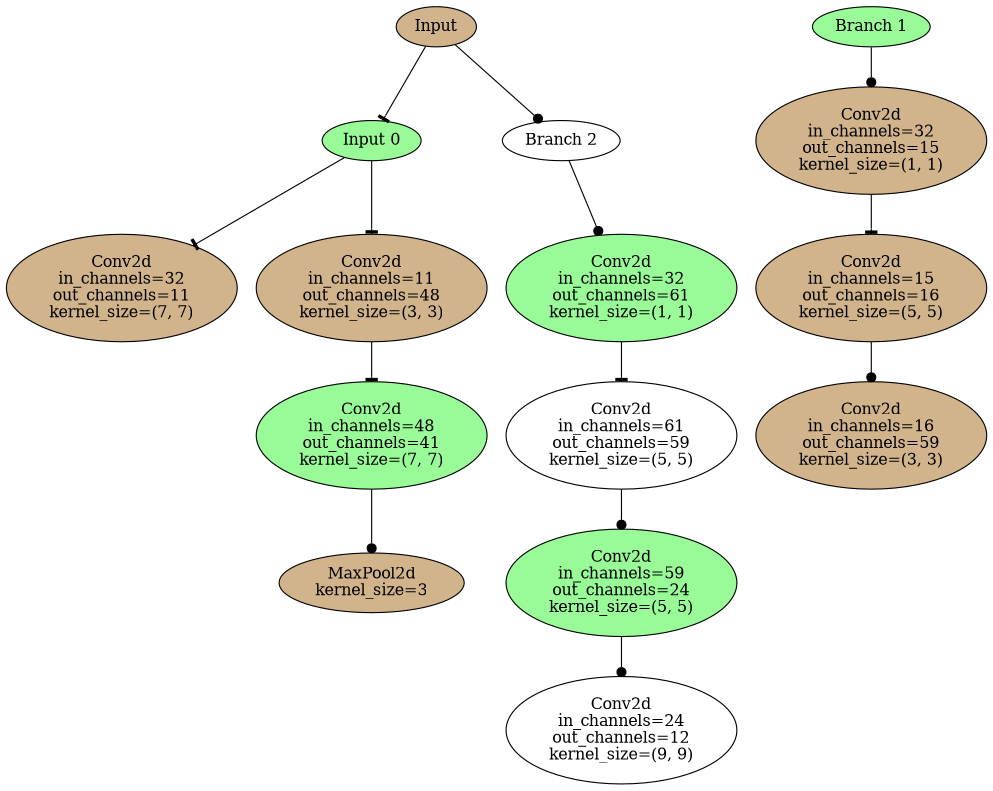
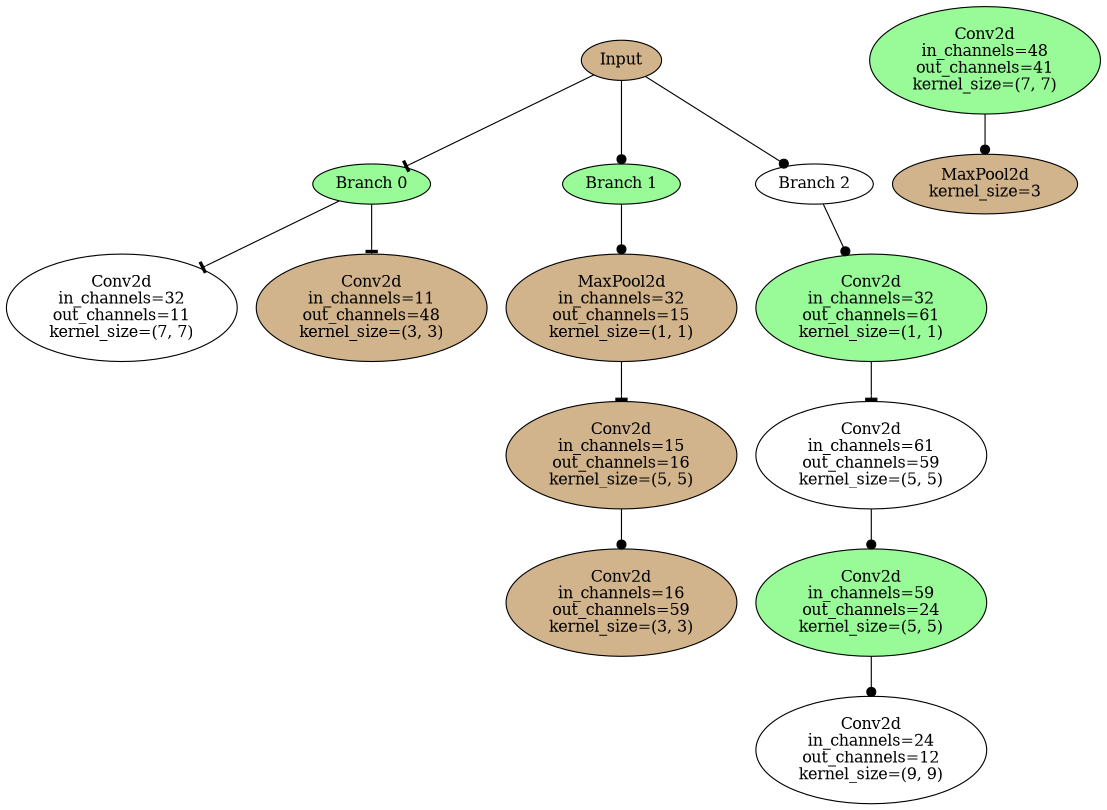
none -> (621, 117)
(372, 141) -> (372, 184)
(871, 141) -> (621, 308)
(122, 288) -> (122, 308)
(372, 359) -> none
